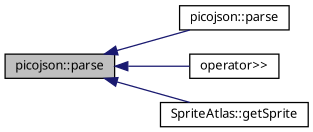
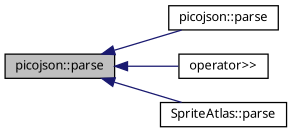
(234, 115) -> (224, 115)
